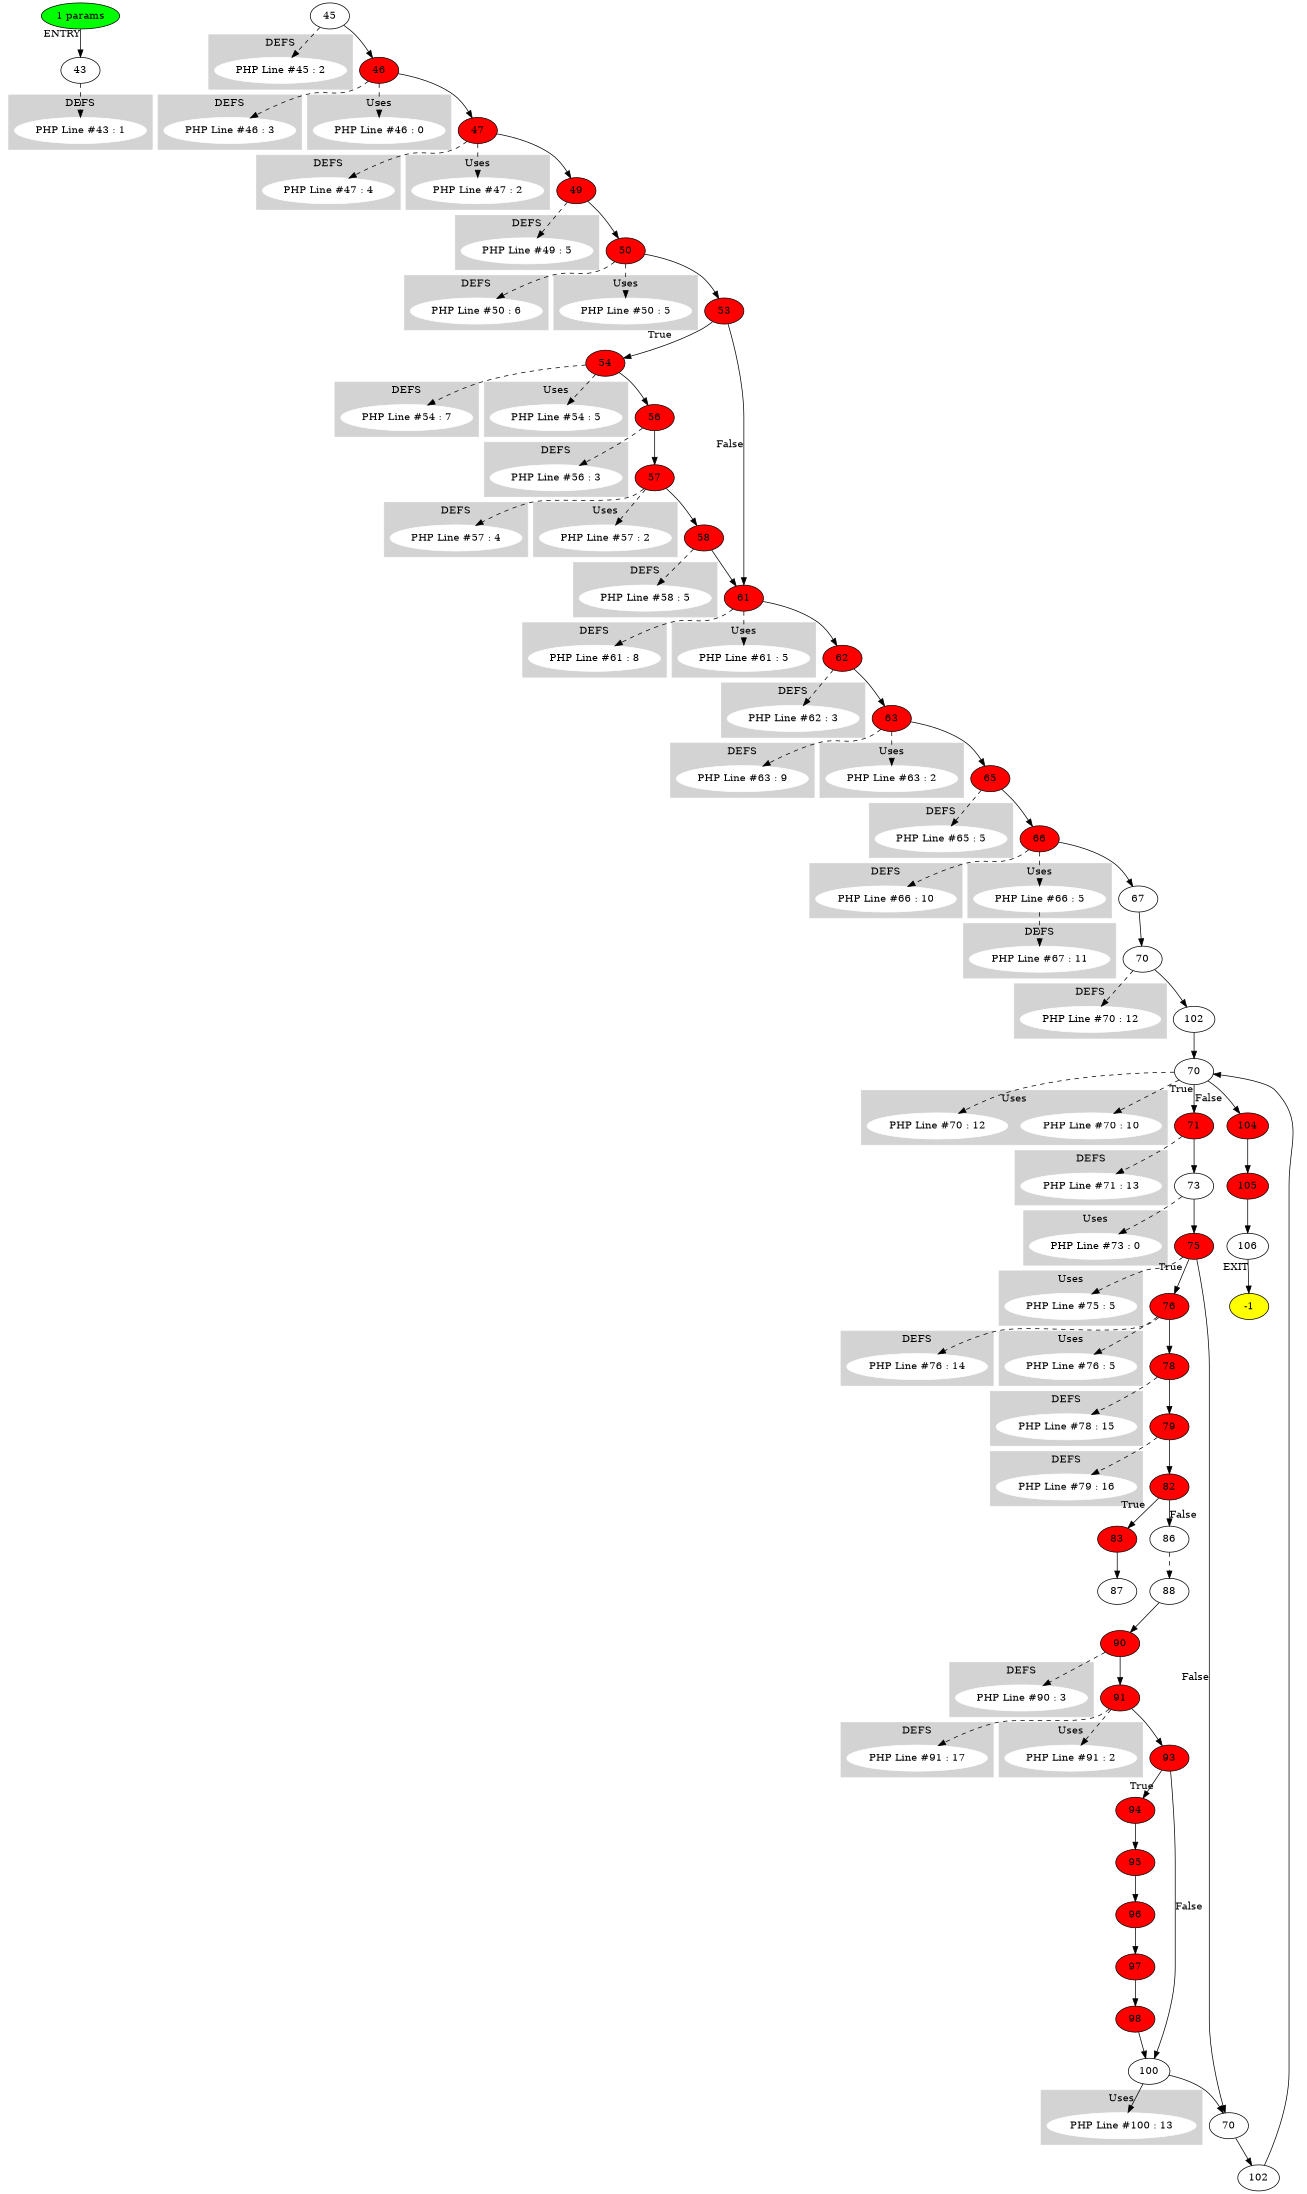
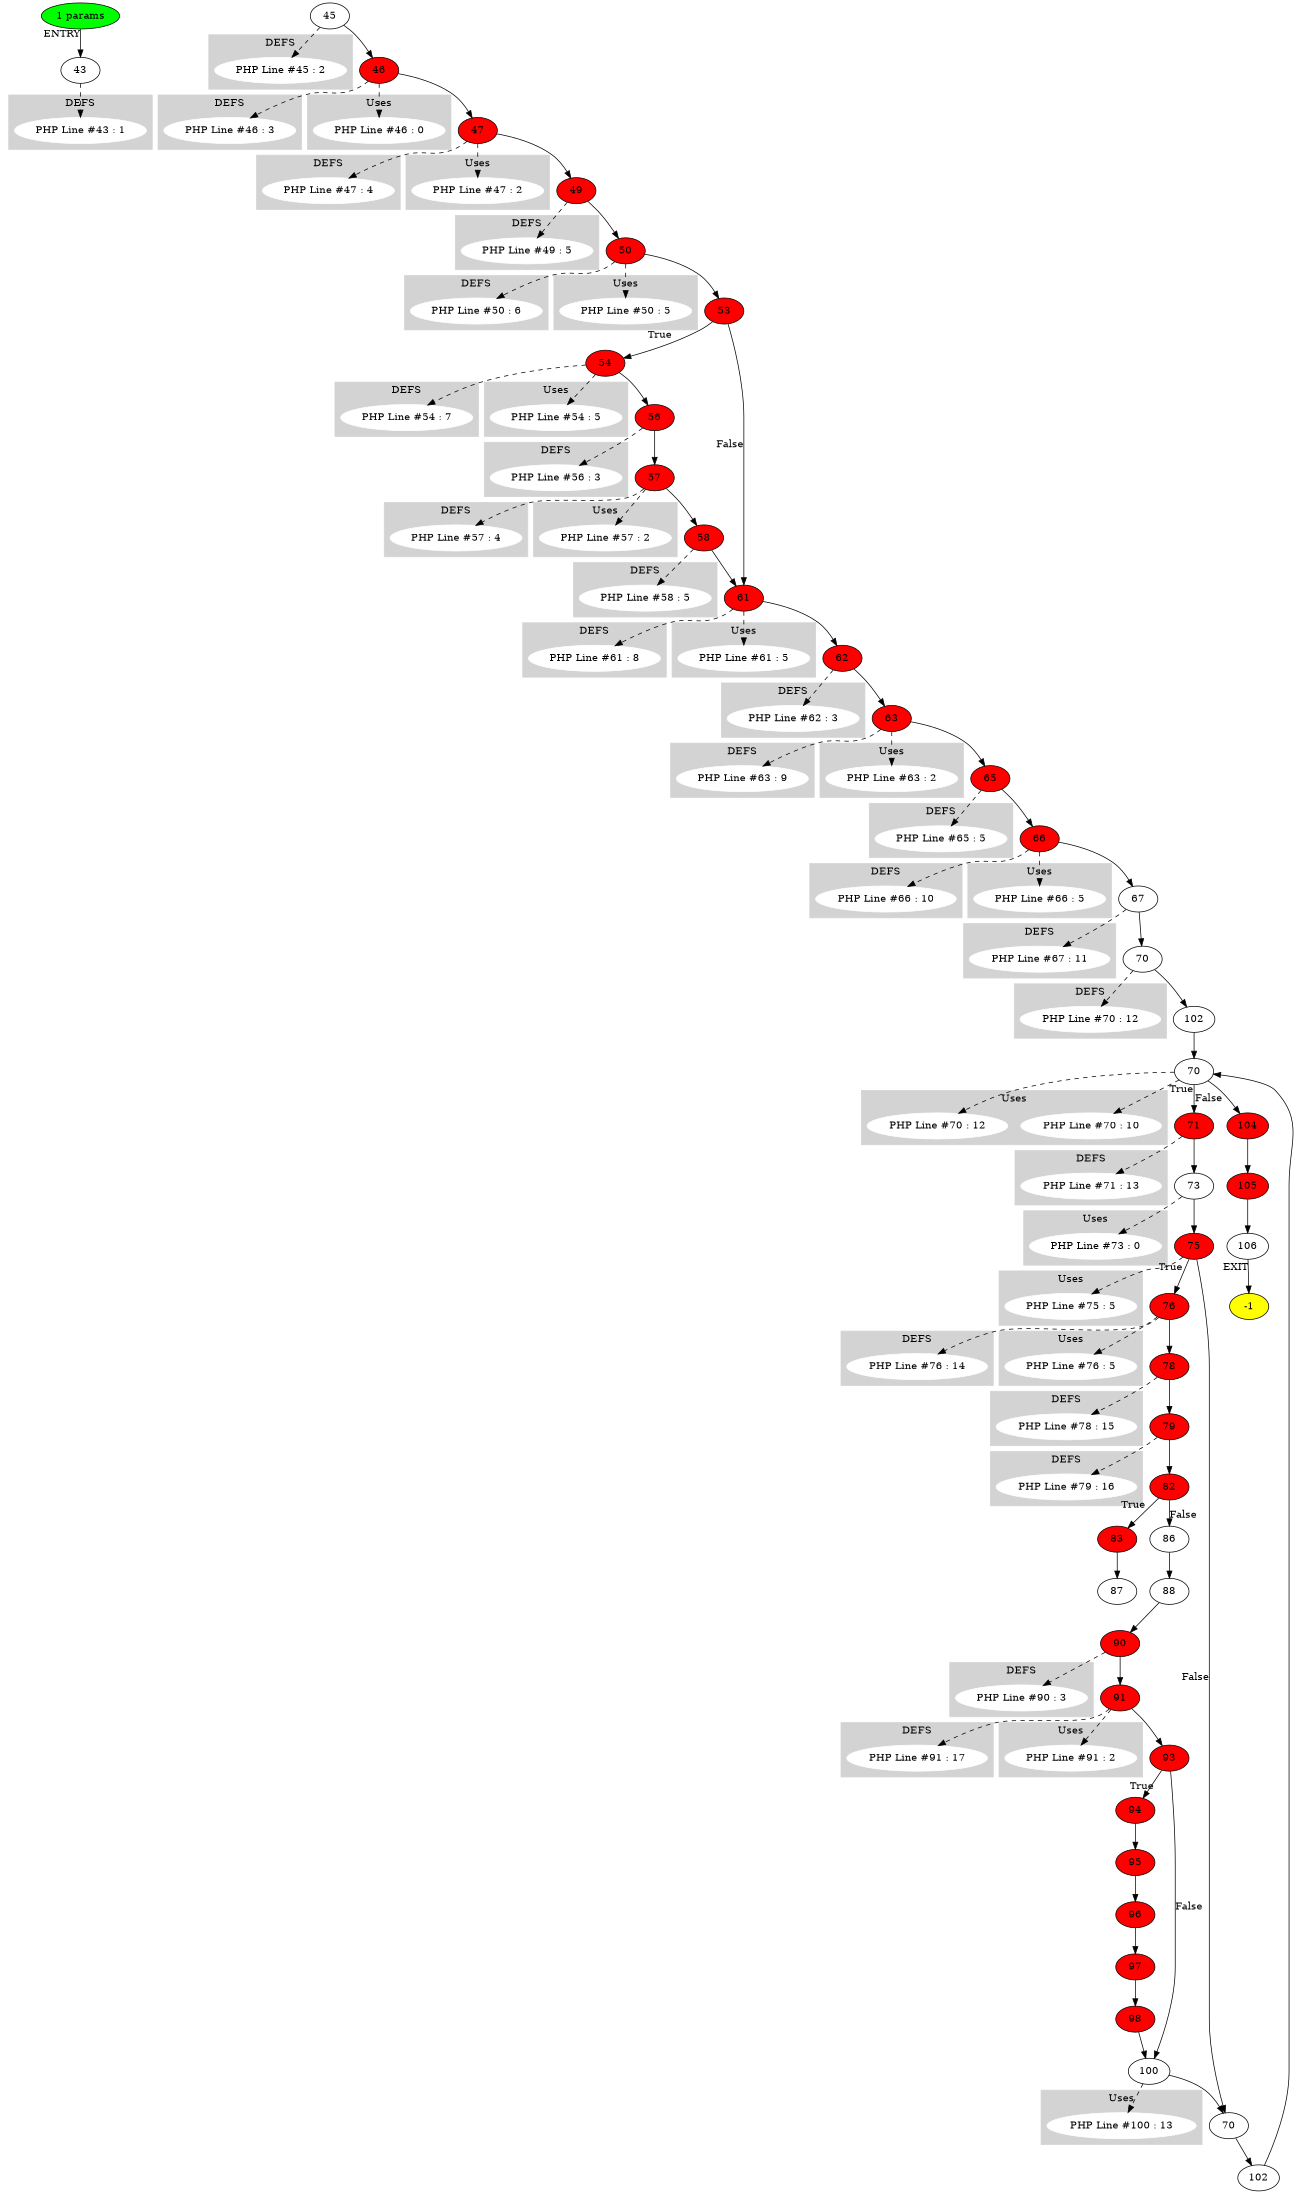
(1040, 928) -> (1097, 928)
(1169, 1562) -> (1169, 1562)
(1137, 2095) -> (1137, 2095)
